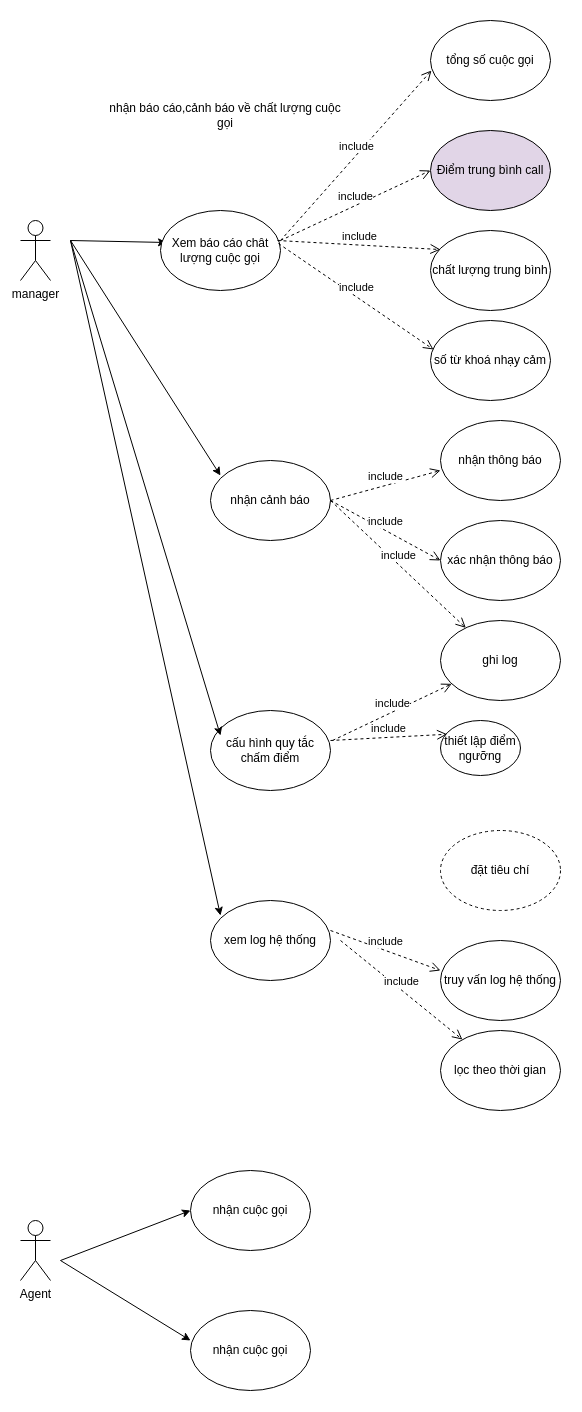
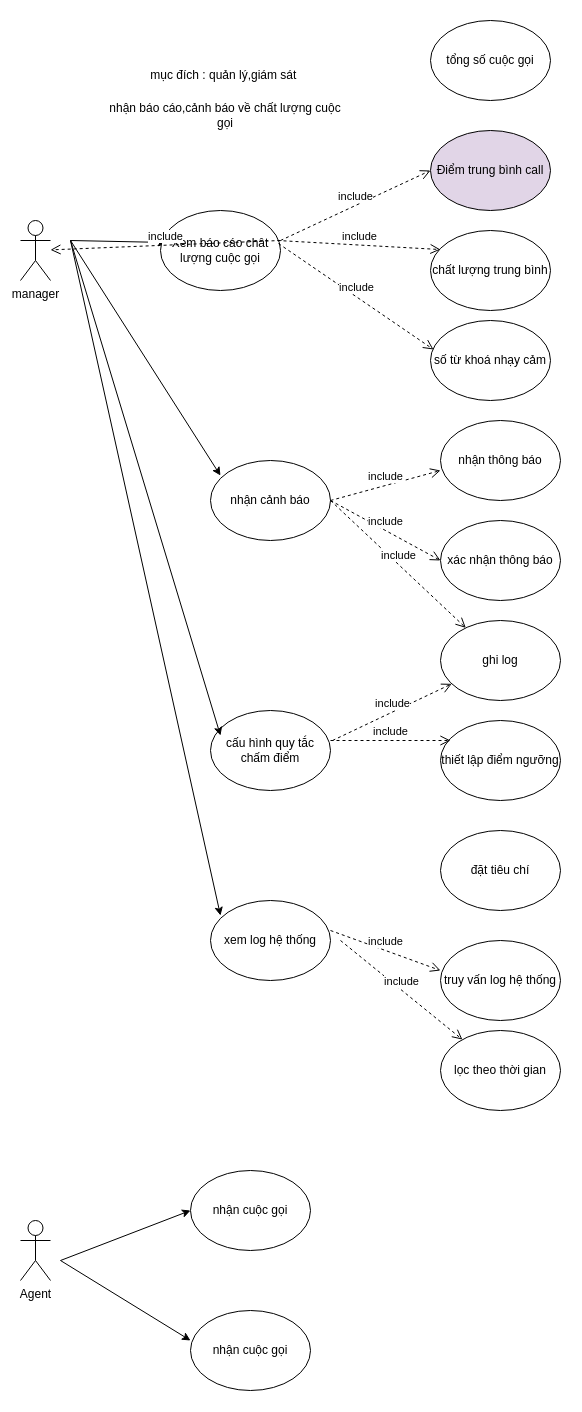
none -> (226, 76)
(357, 154) -> (135, 246)
(481, 748) -> (501, 761)
(501, 871) -> (501, 871)
